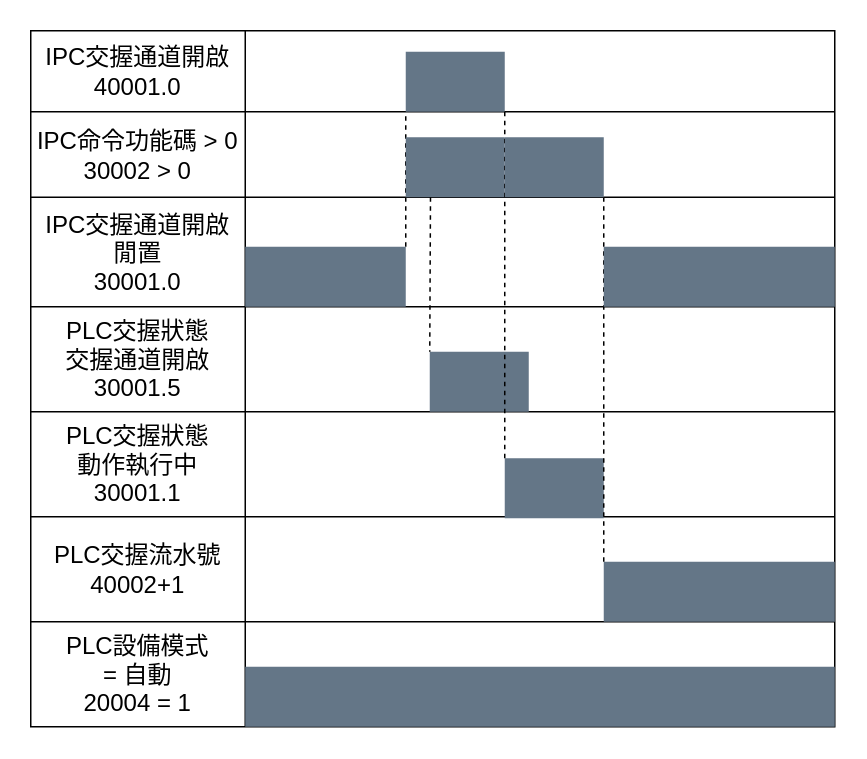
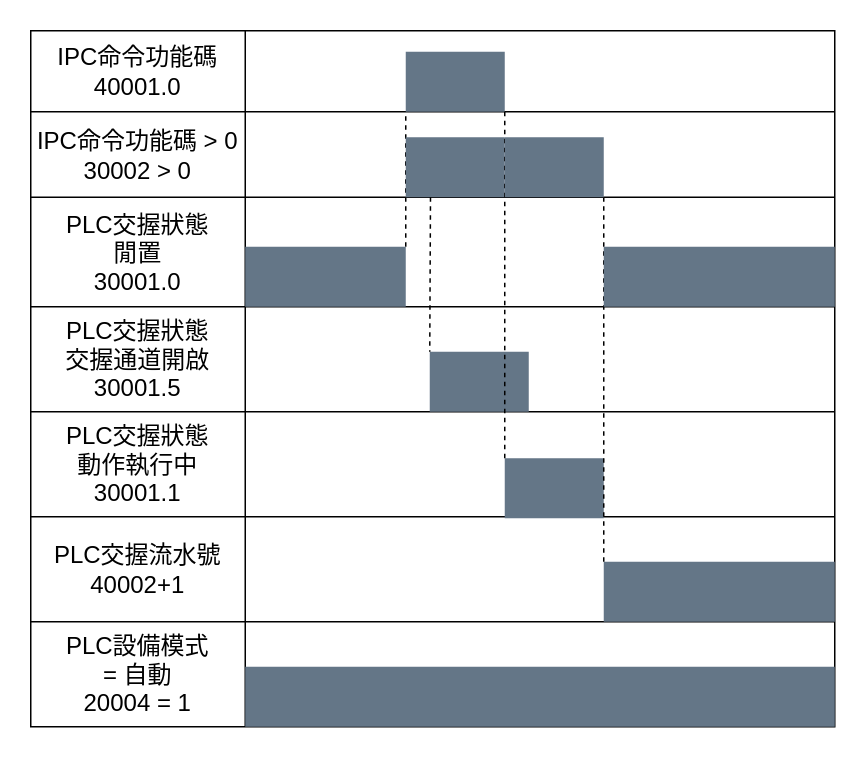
(138, 71) -> (138, 71)
(138, 253) -> (138, 253)
